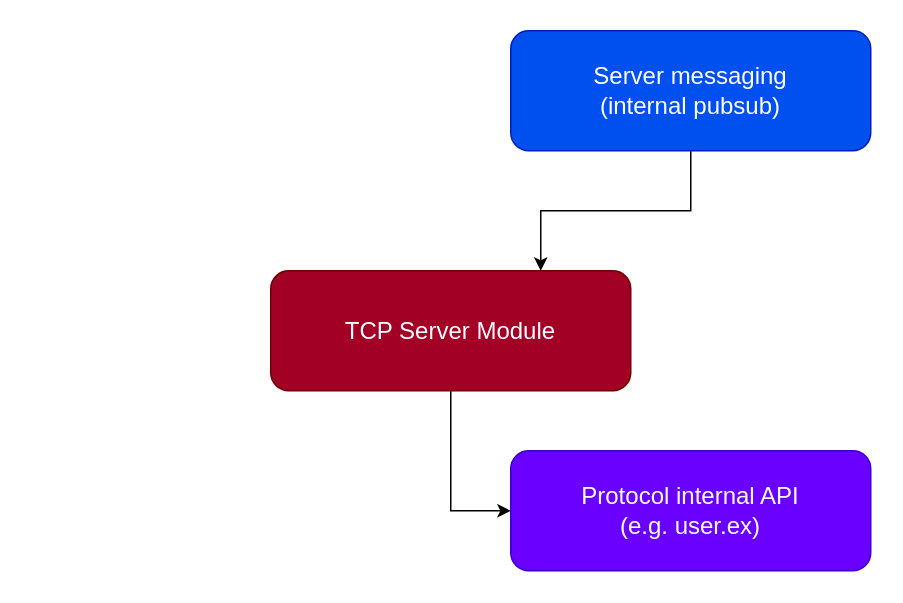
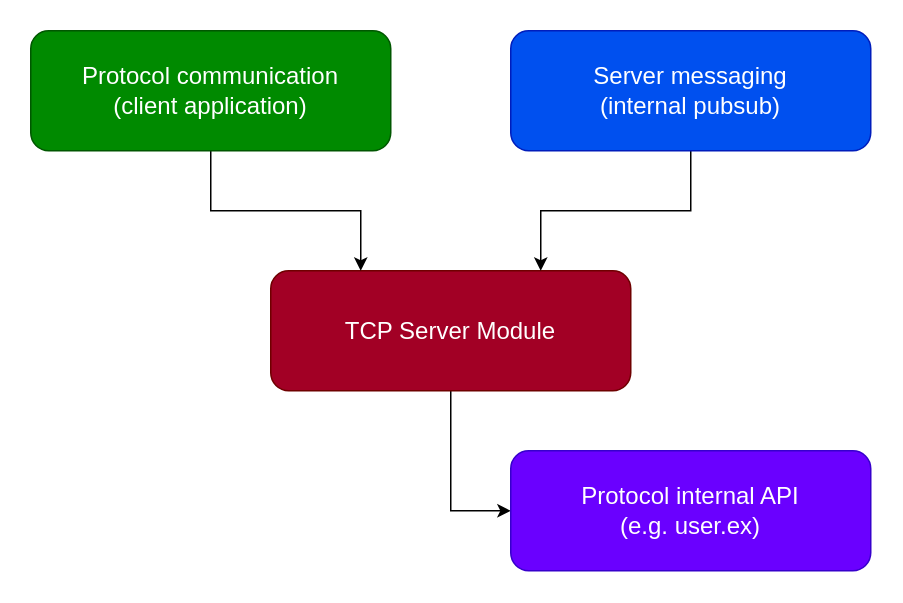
none -> (211, 91)
none -> (281, 211)
